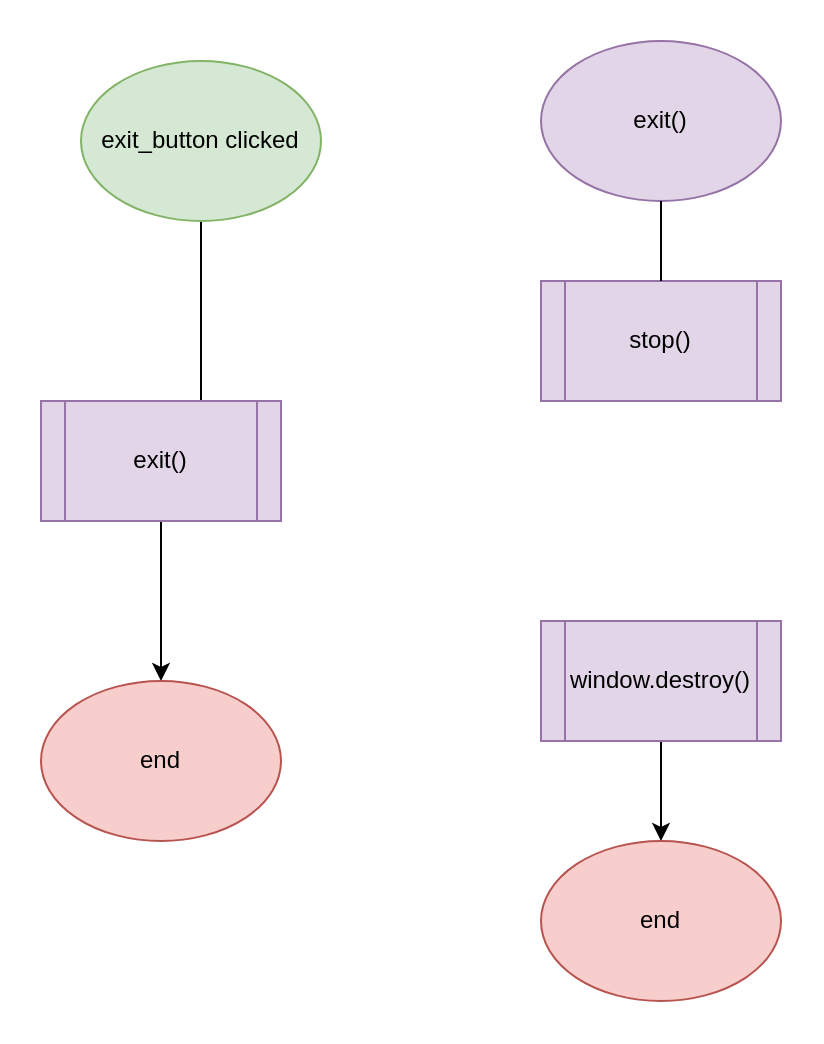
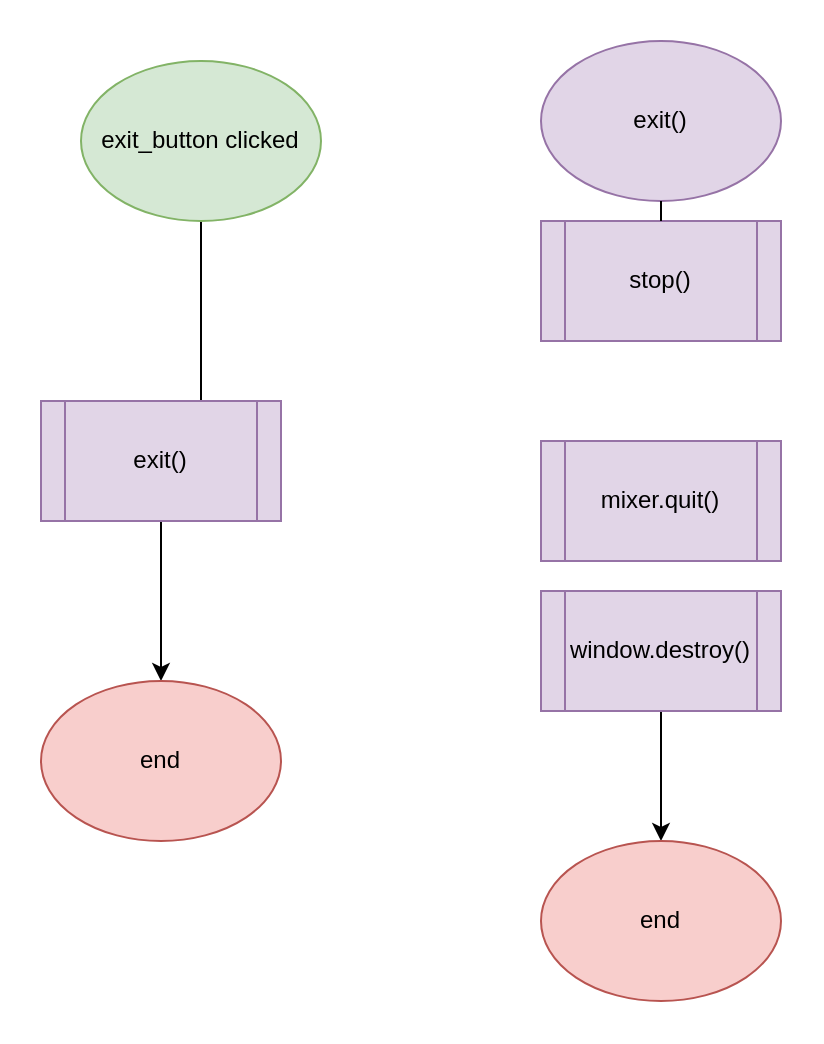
(661, 341) -> (661, 281)
none -> (661, 501)
(661, 681) -> (661, 651)
